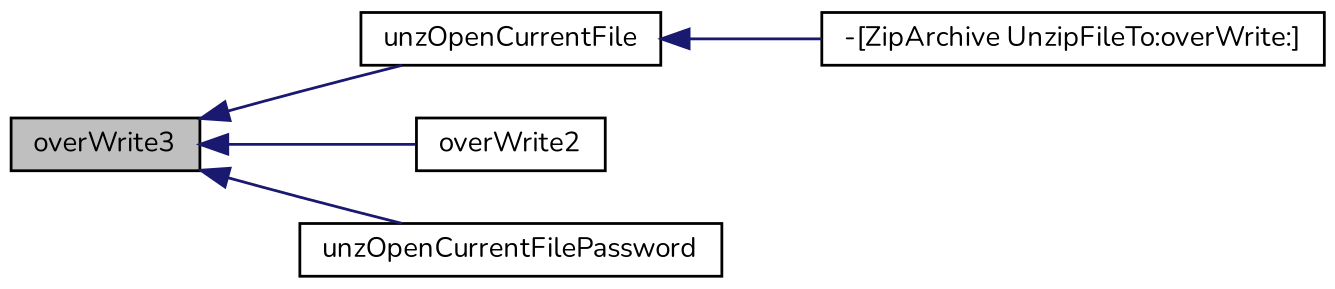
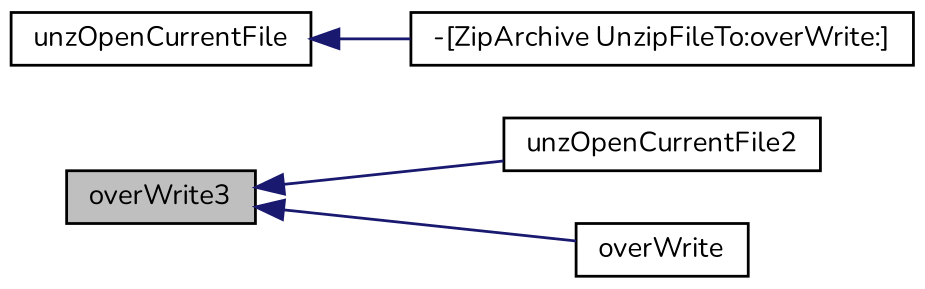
(315, 88) -> none
(511, 144) -> (662, 144)
(511, 250) -> (662, 250)
